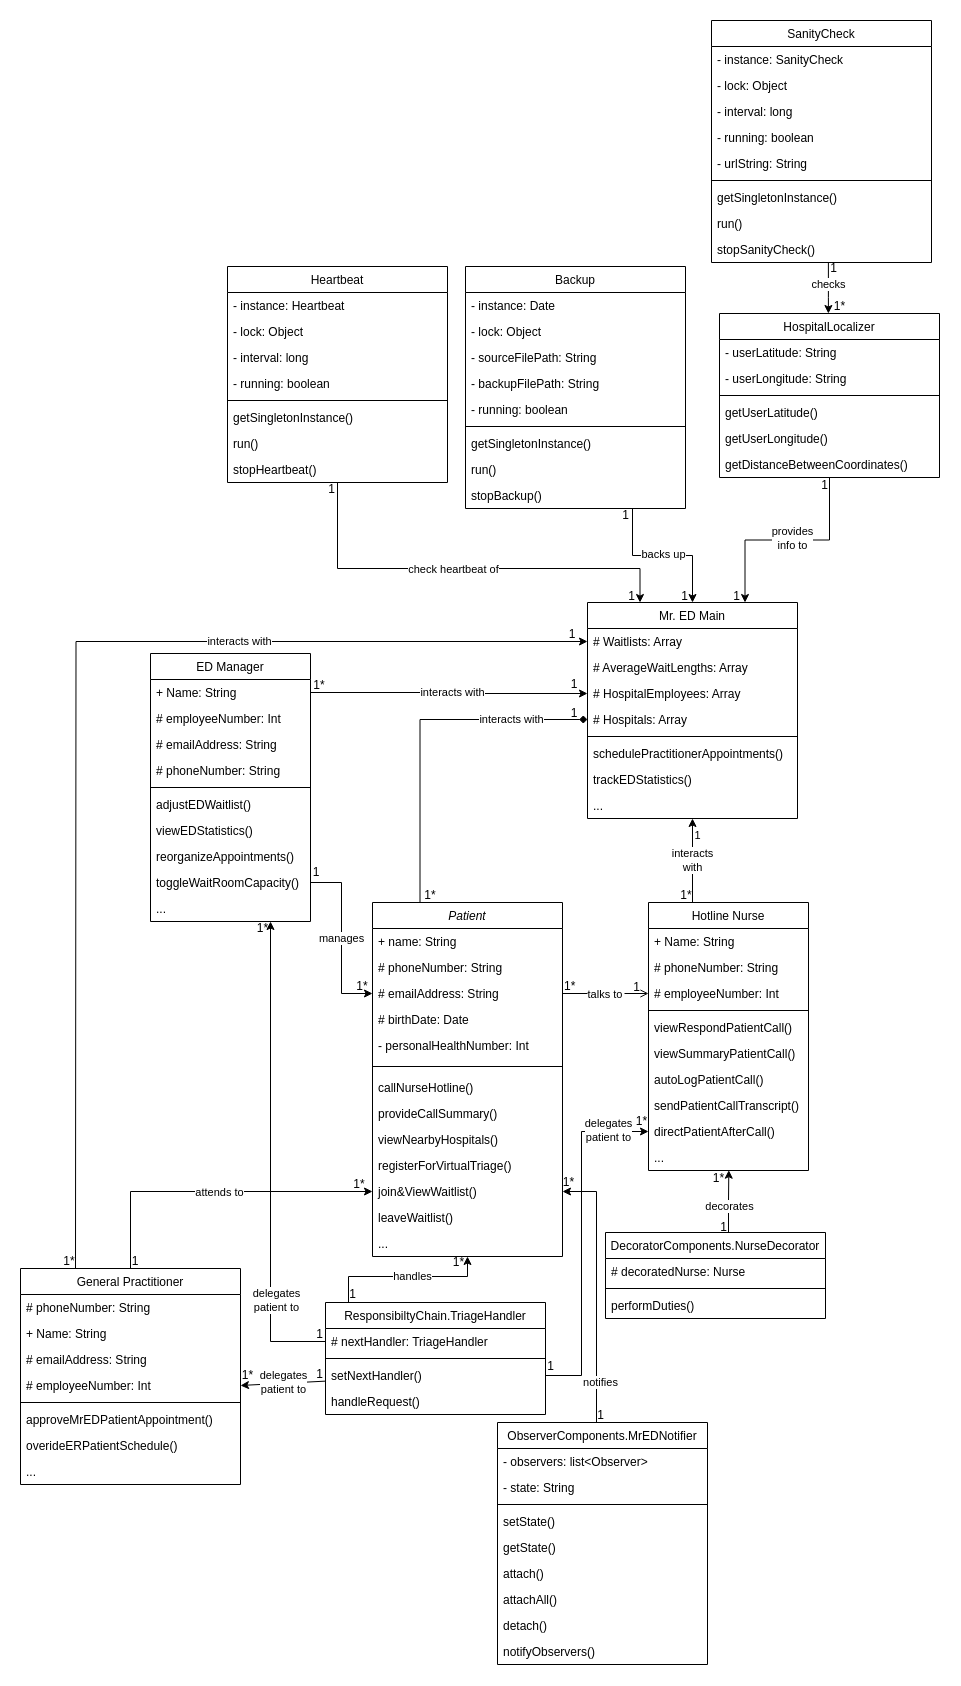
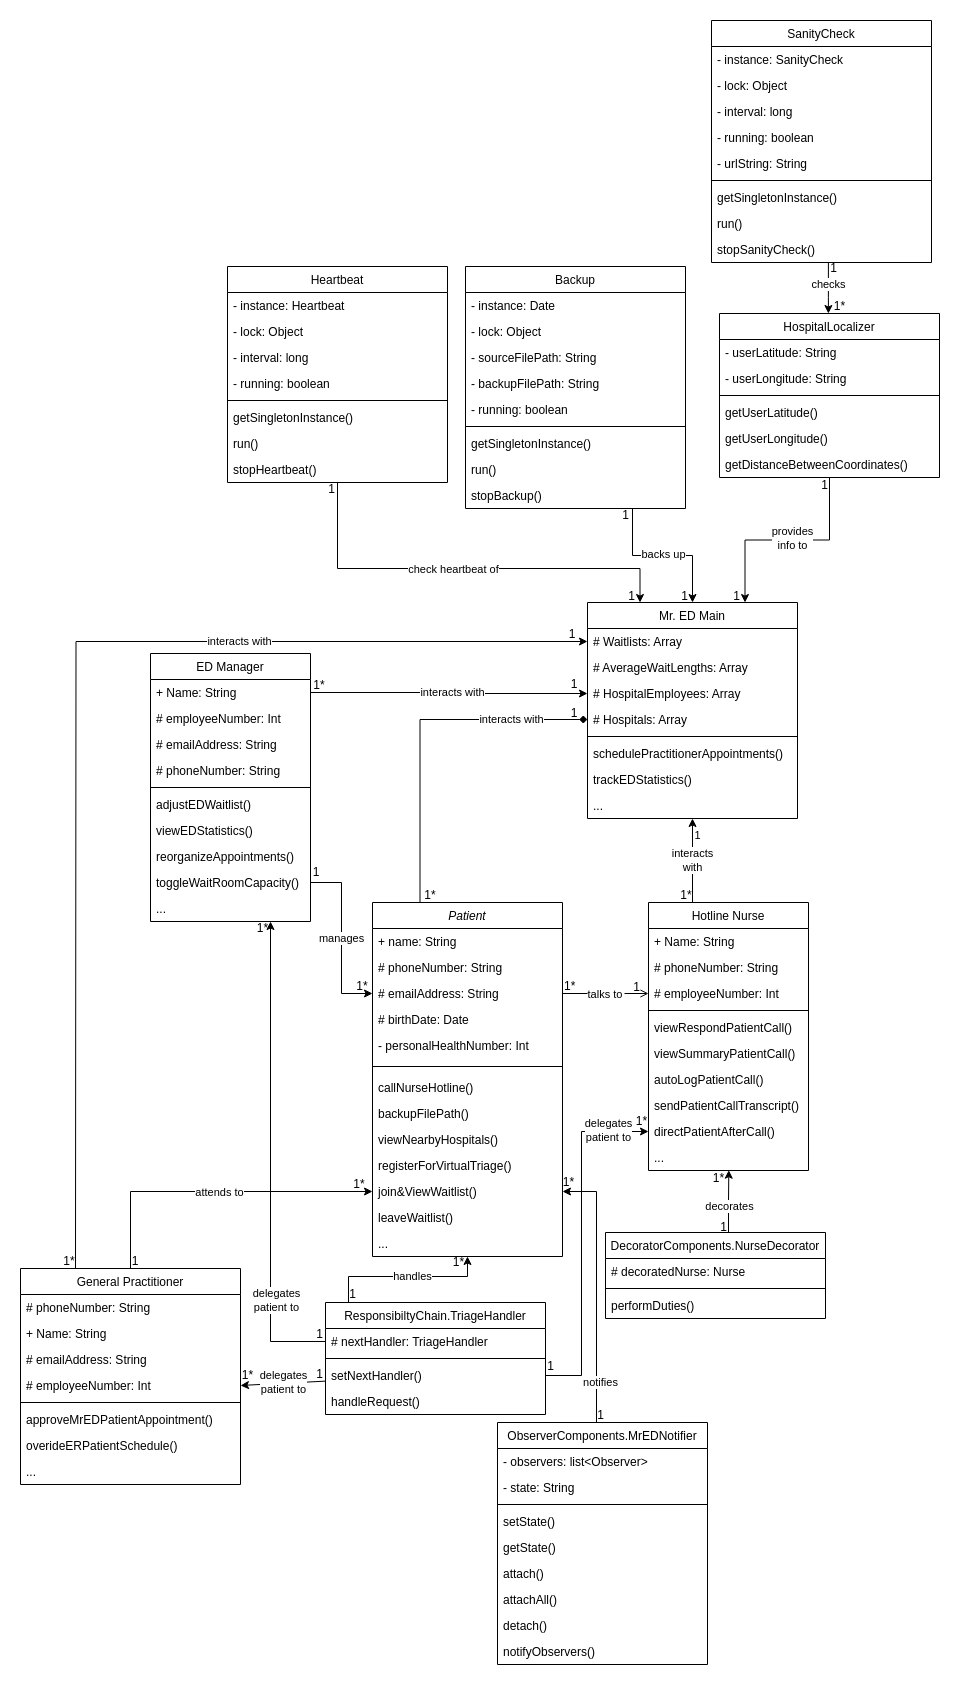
(441, 1114) -> (429, 1114)
